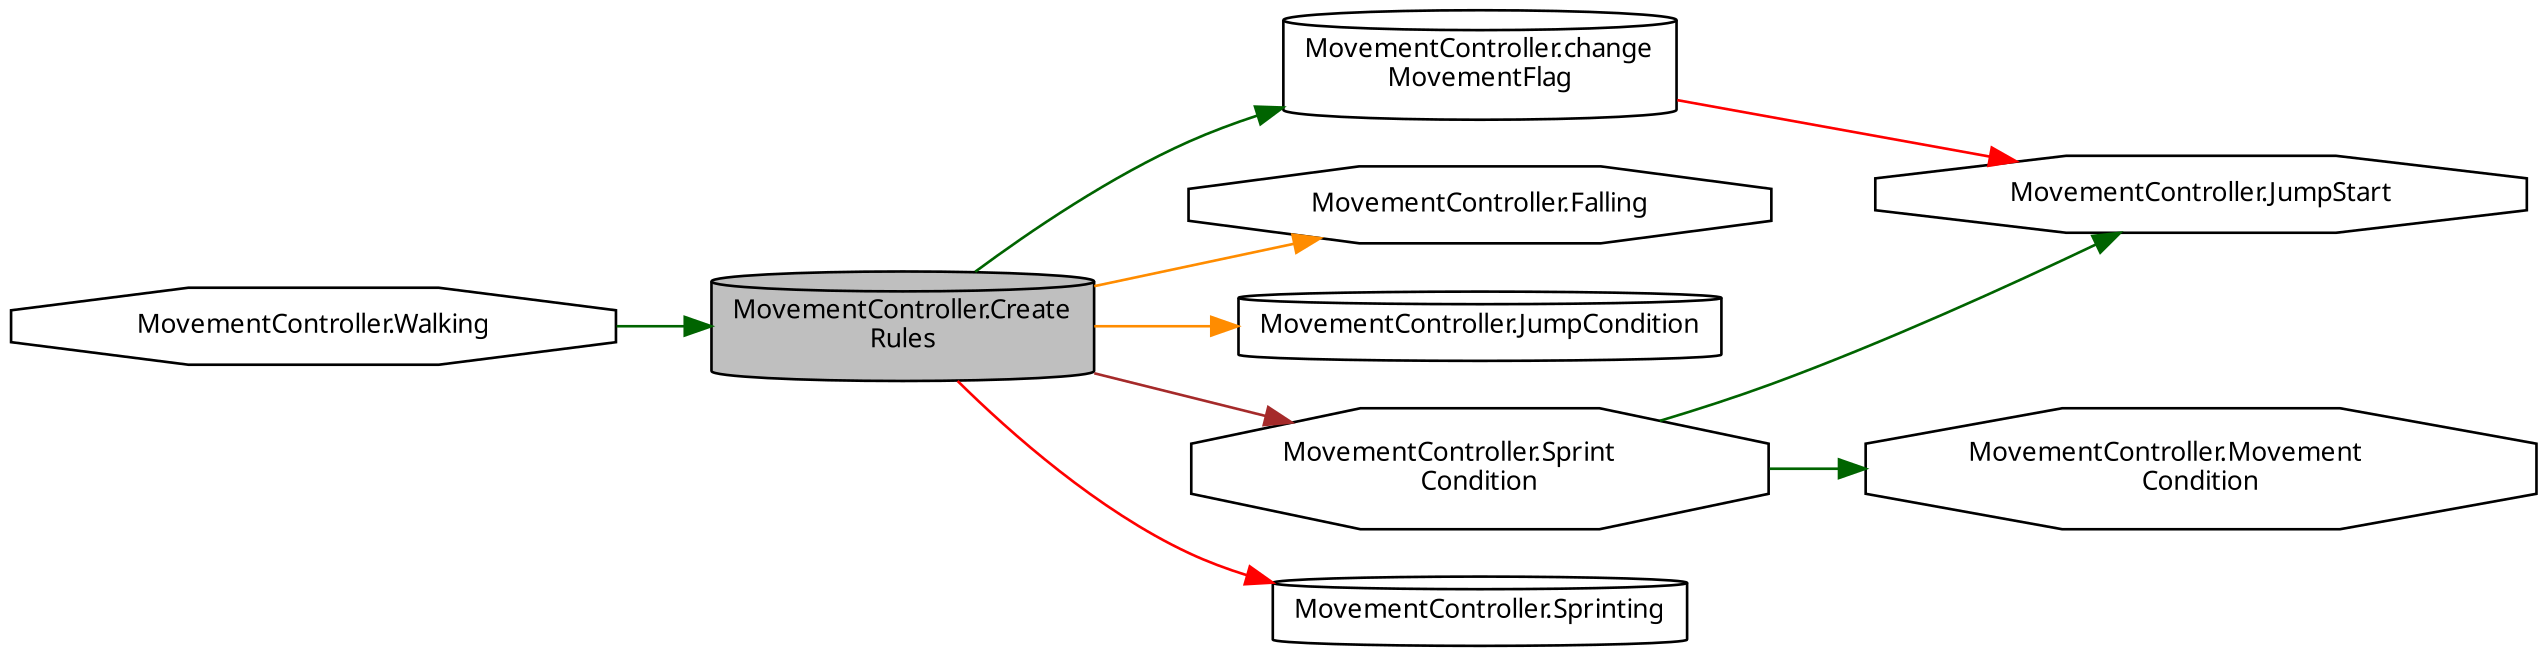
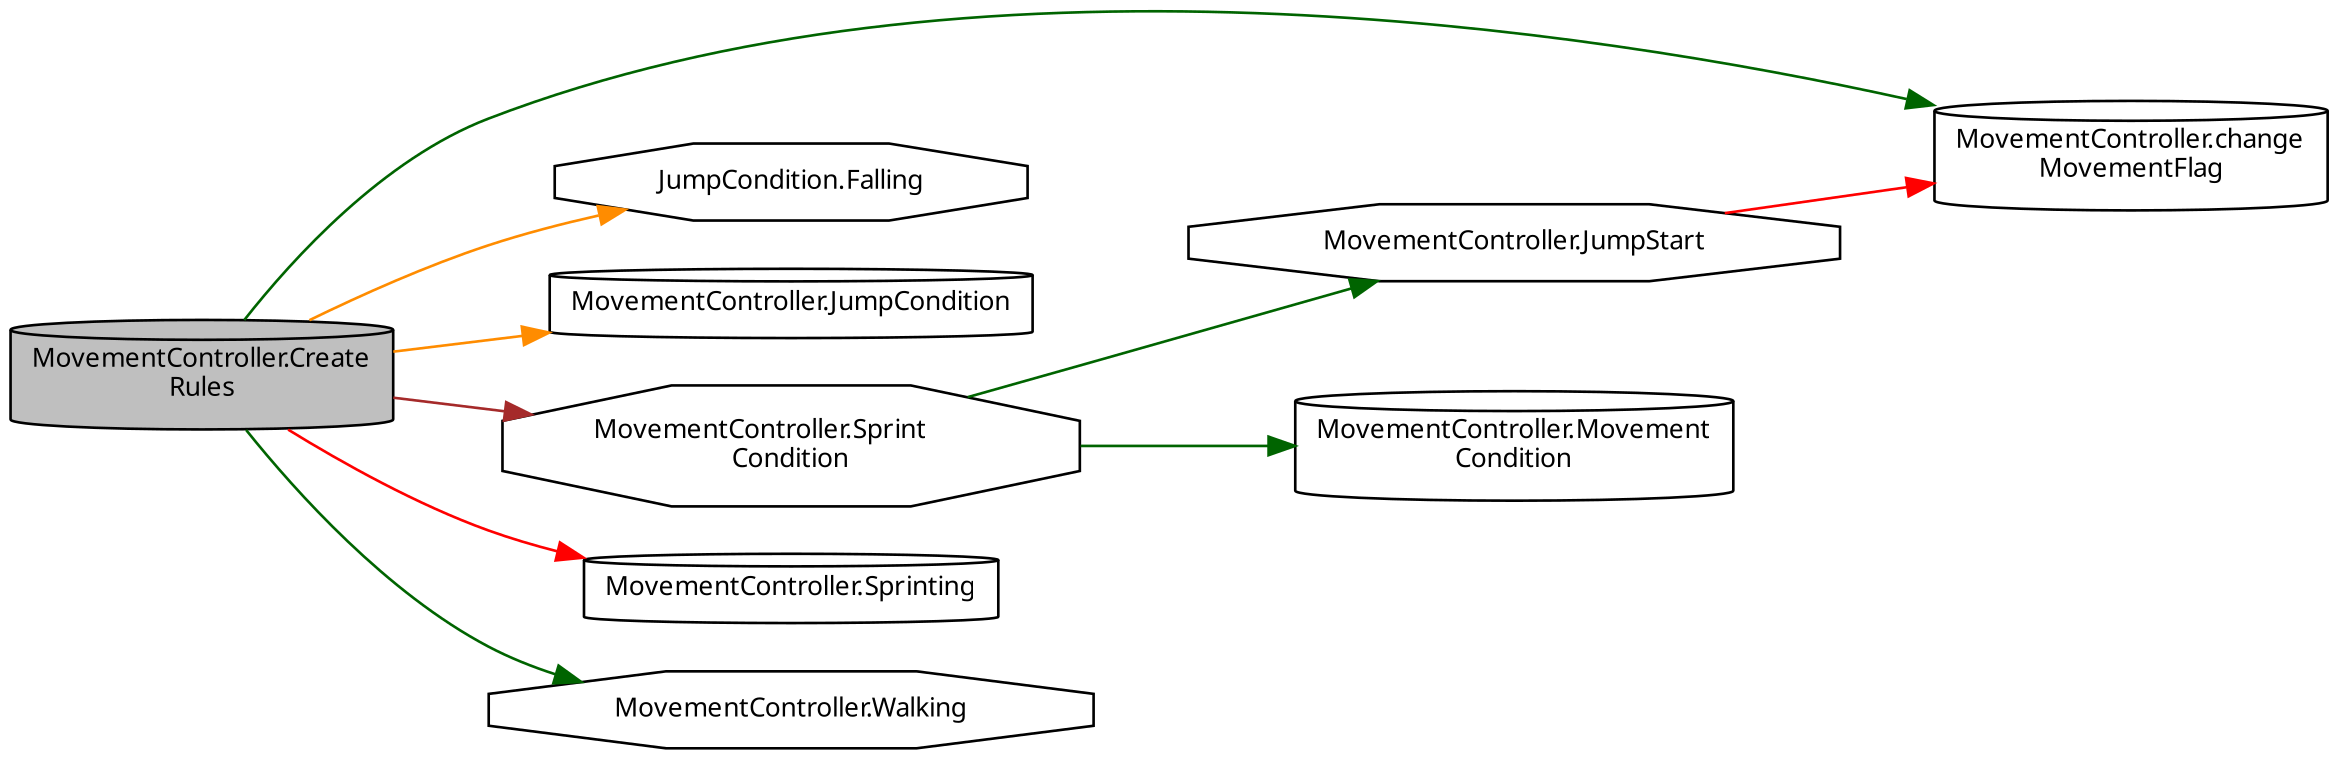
(1834, 128) -> (1816, 200)
(1480, 205) -> (791, 182)
(651, 326) -> (384, 574)
(2201, 469) -> (1514, 446)
